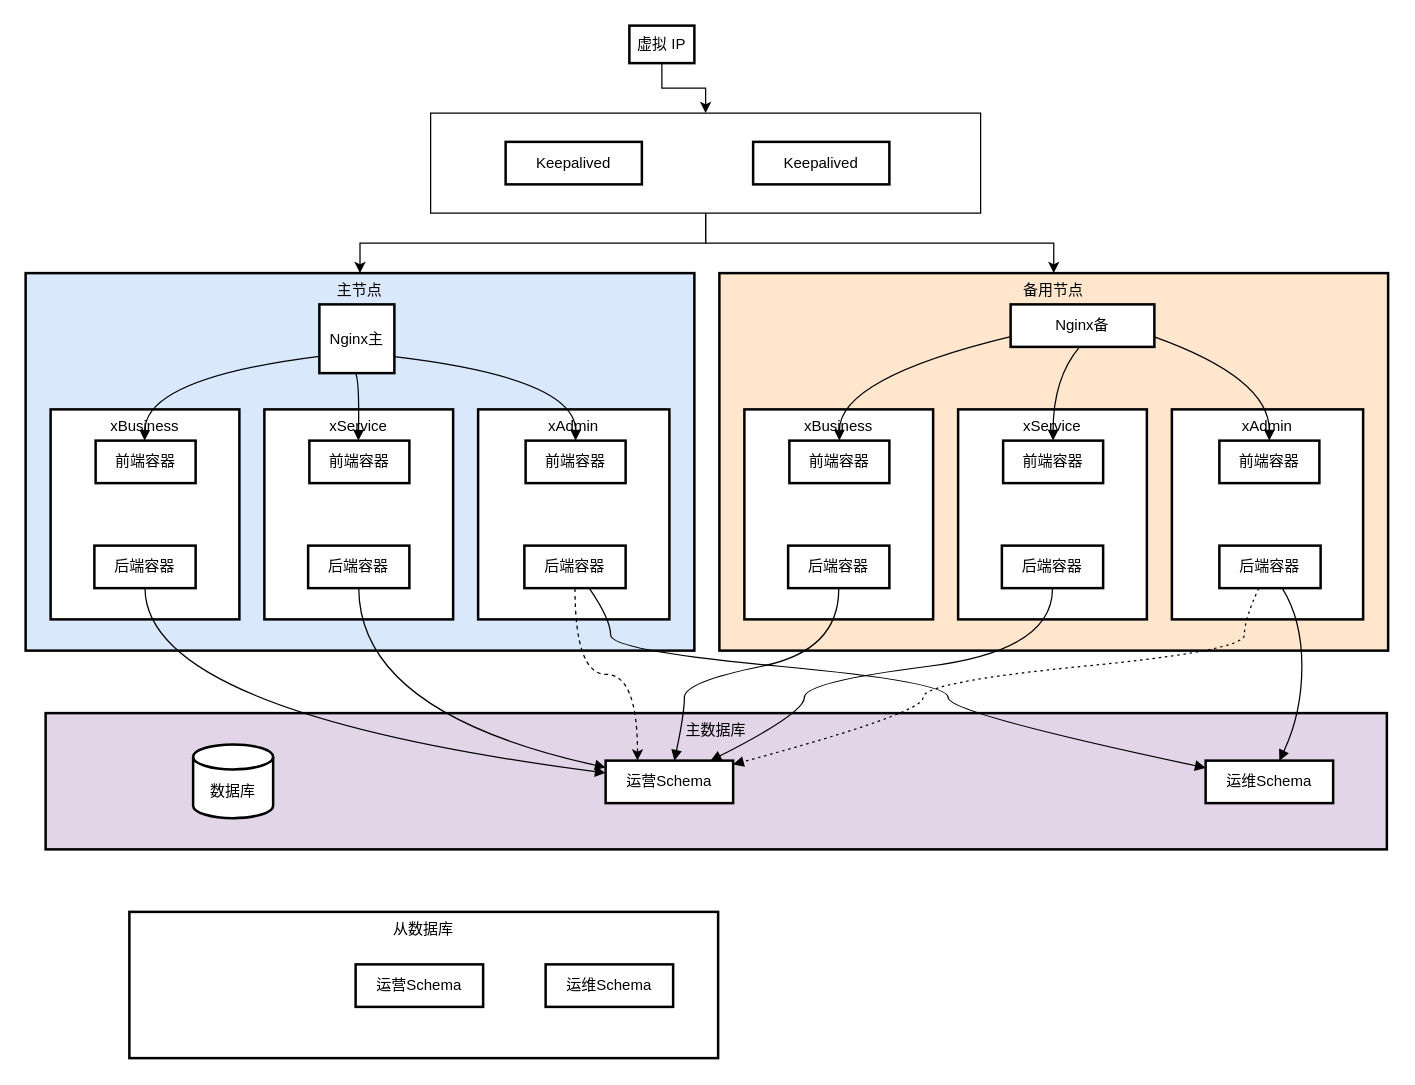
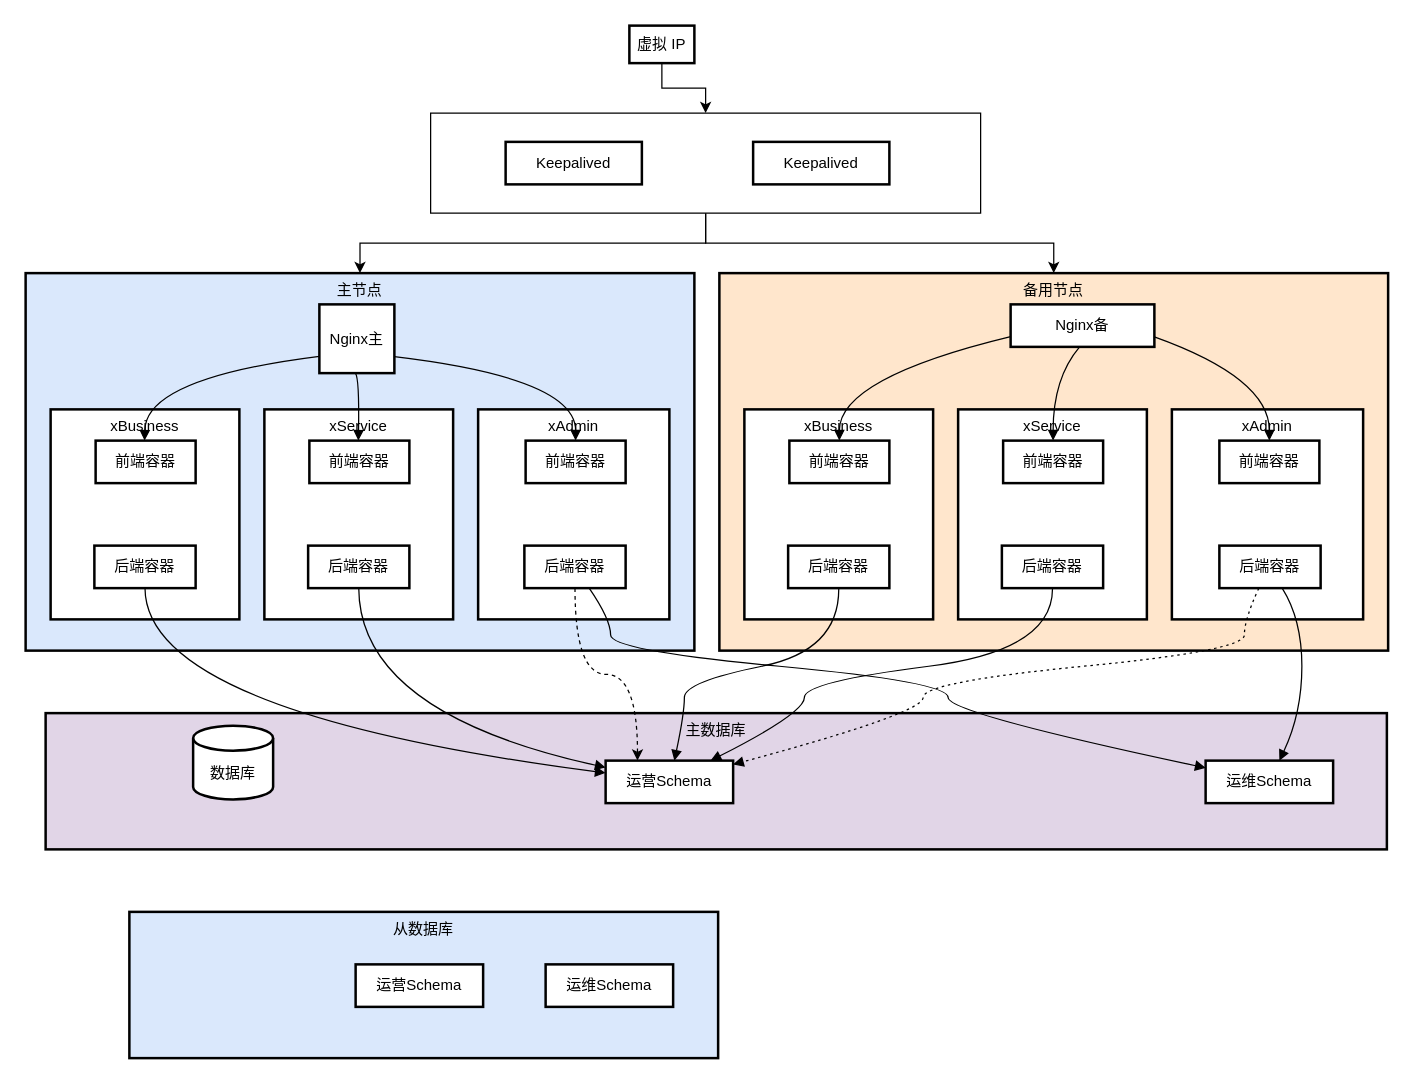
(233, 781) -> (233, 763)
(424, 930) -> (424, 930)
